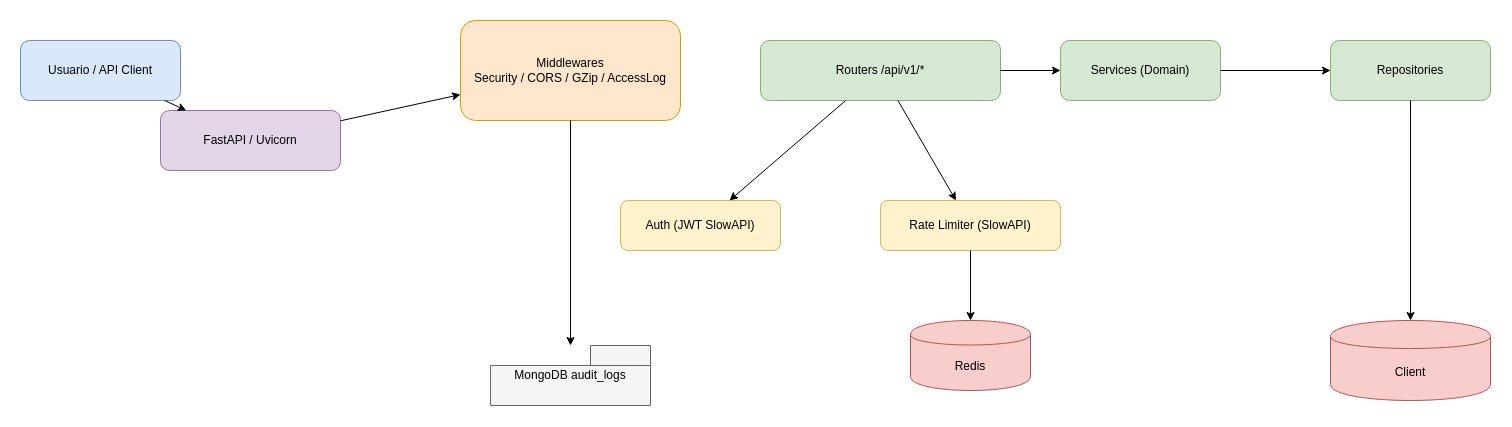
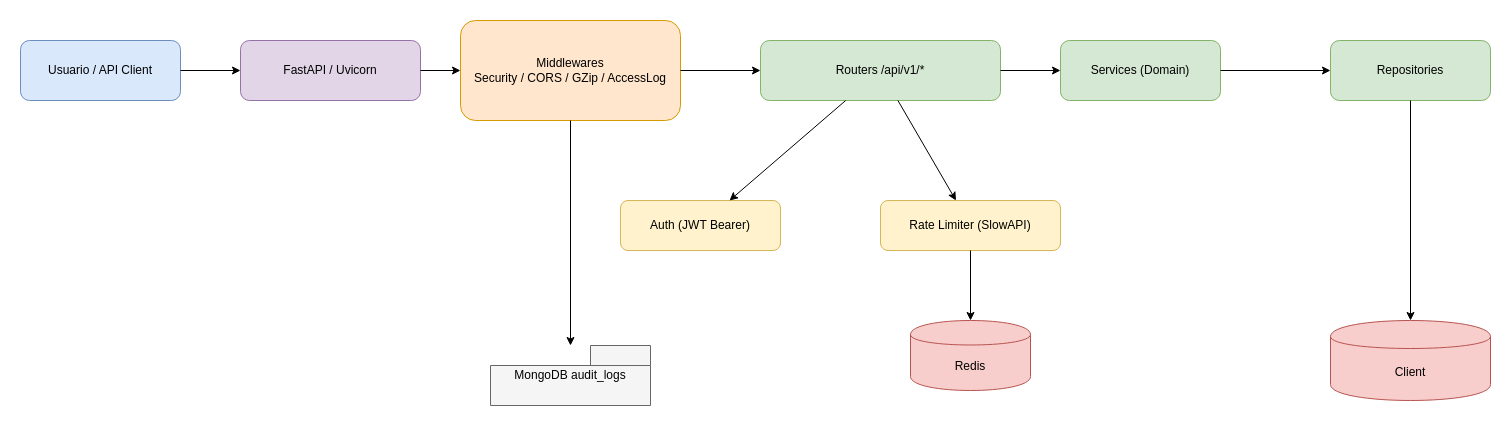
none -> (717, 71)
(251, 141) -> (331, 71)
(701, 226) -> (701, 226)
